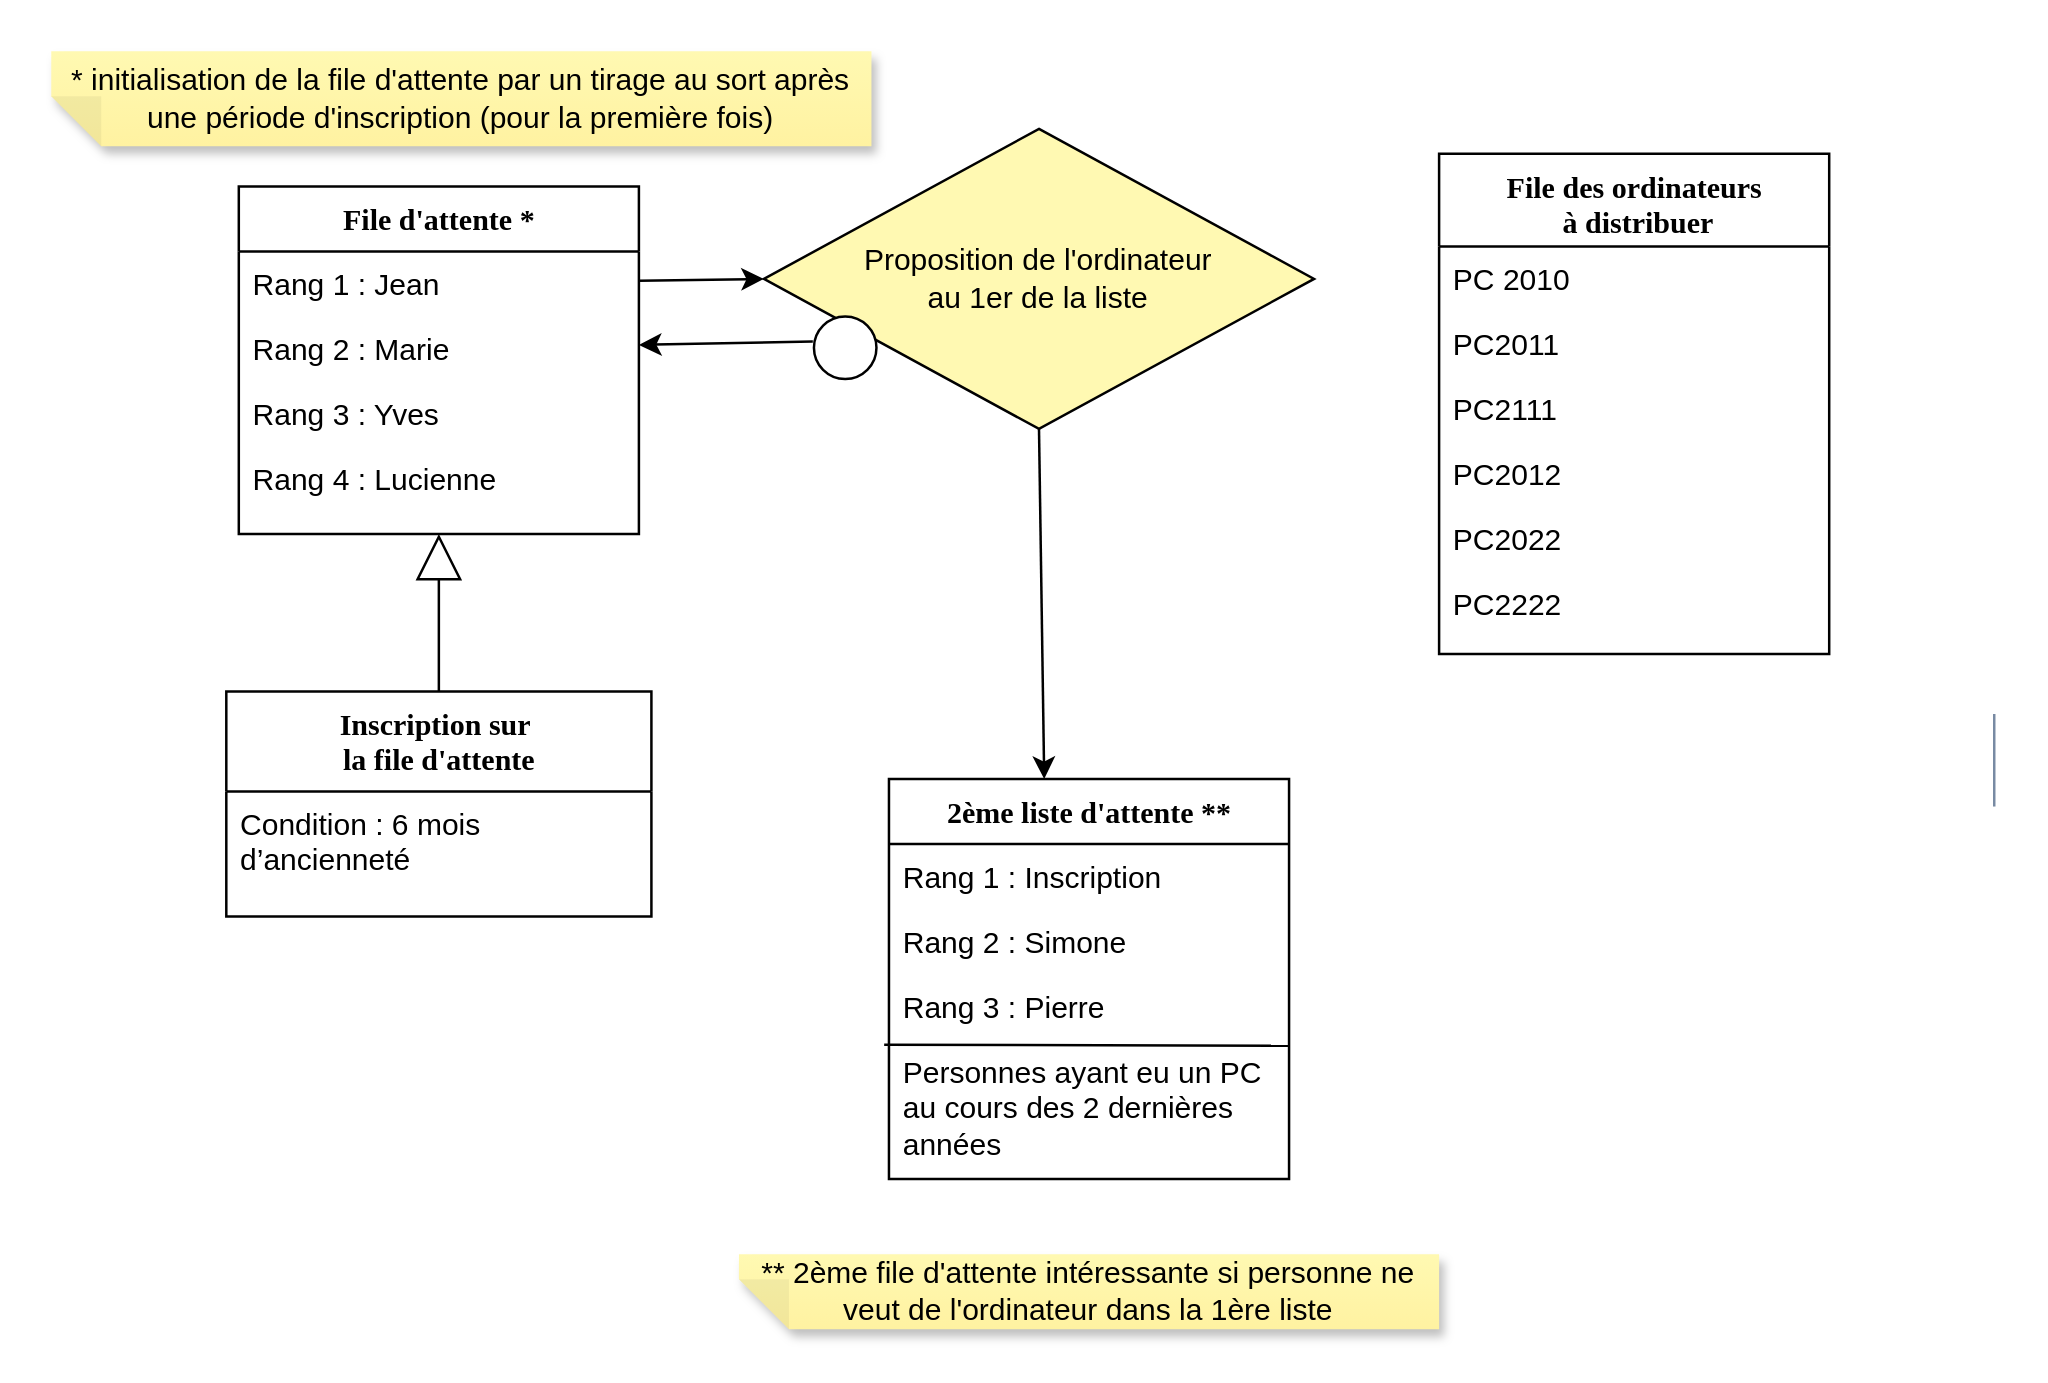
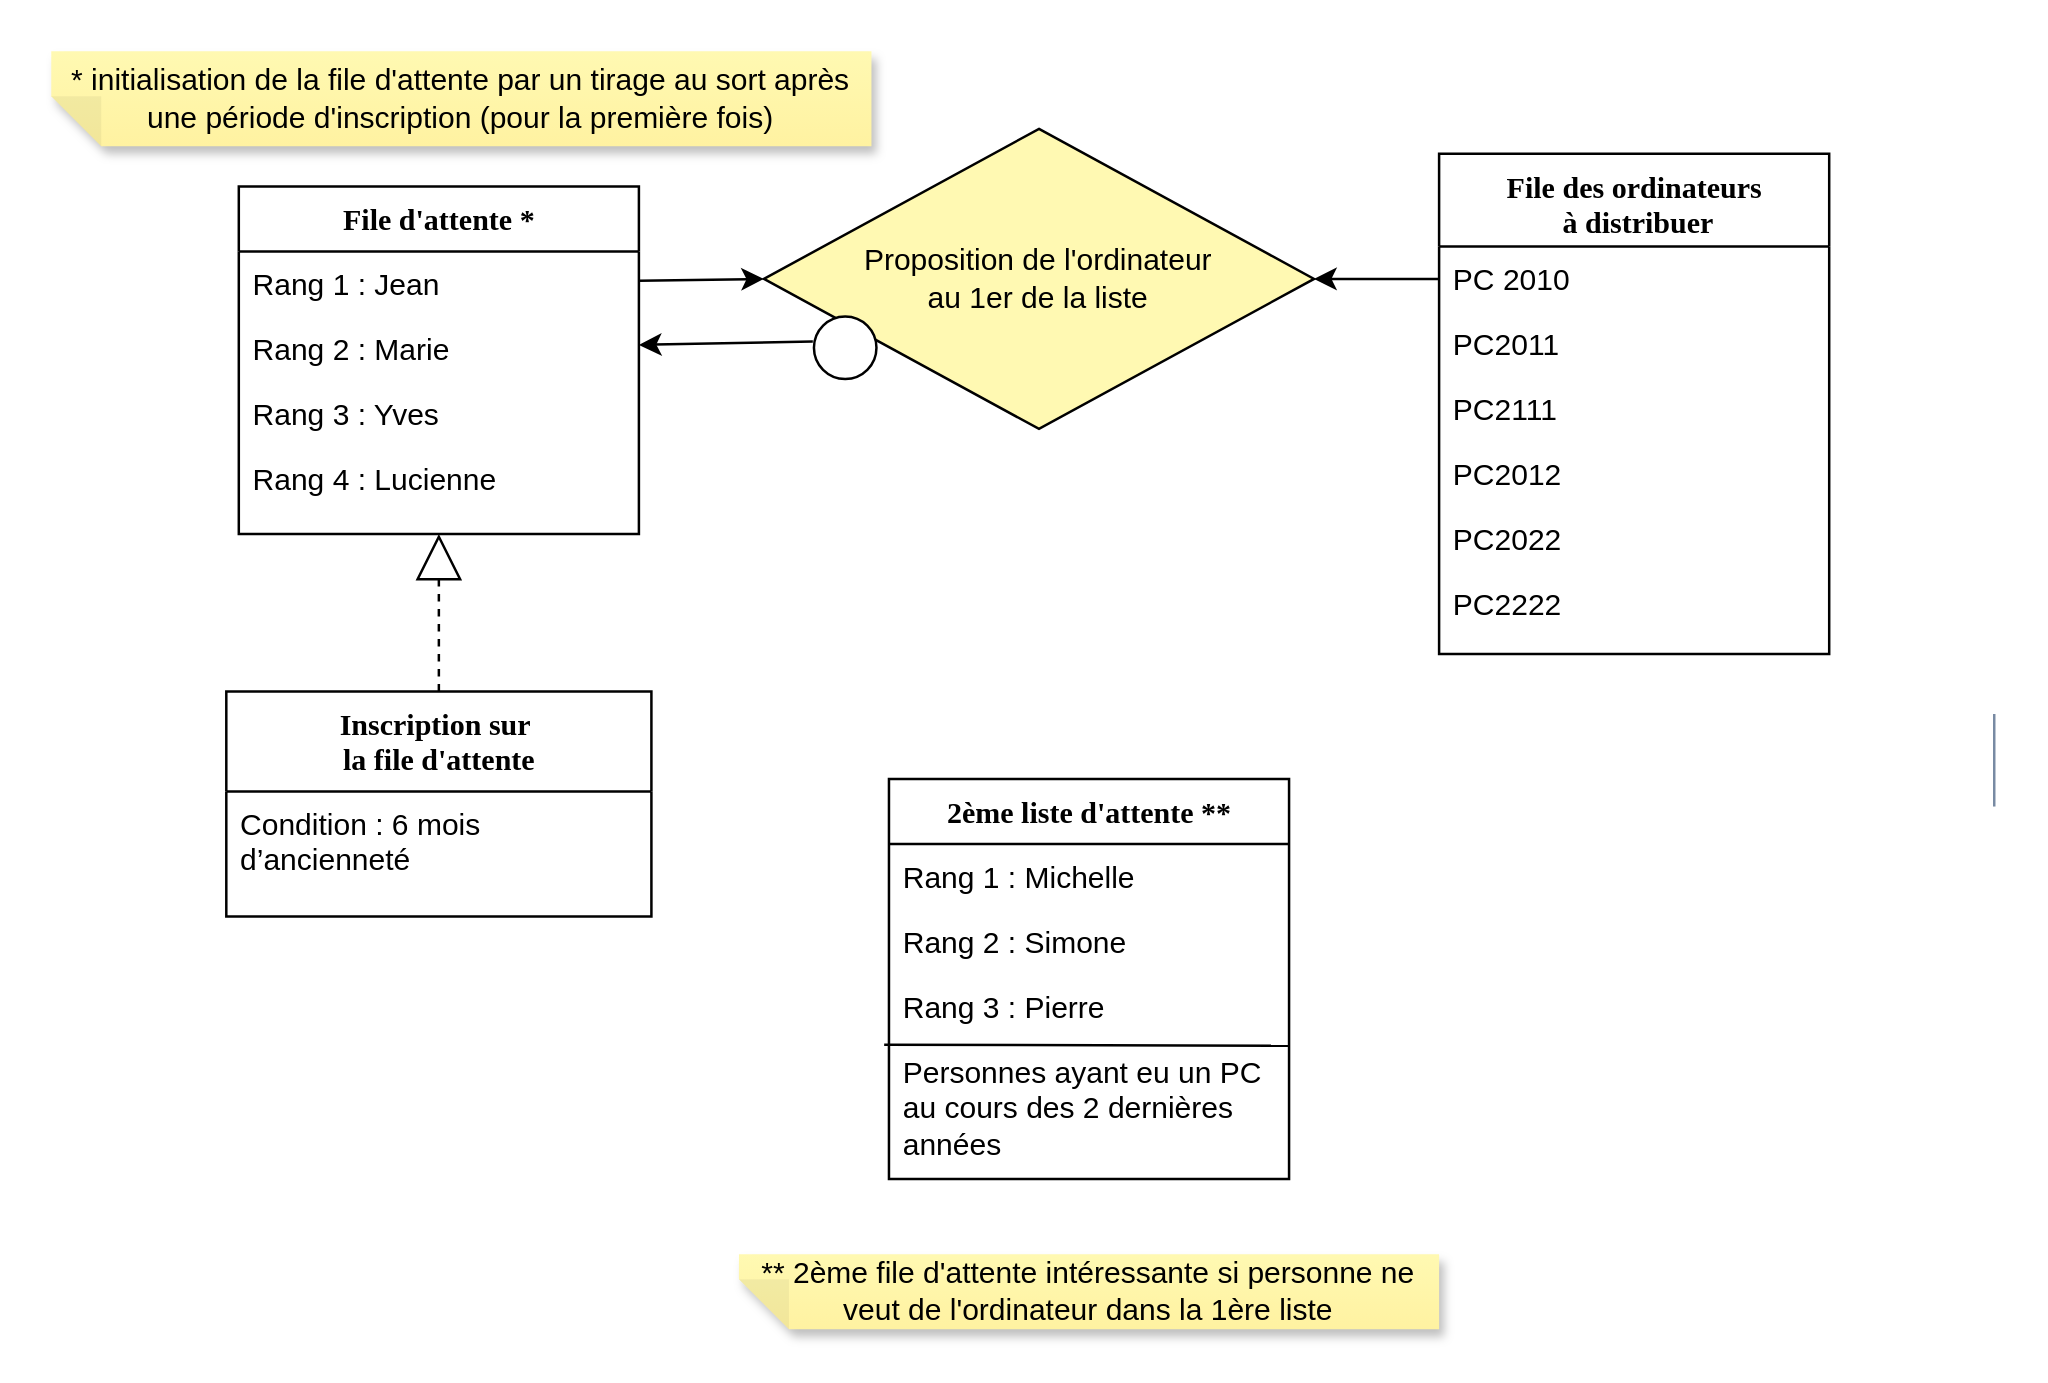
none -> (1385, 279)
(1041, 596) -> none
(439, 635) -> (439, 635)
(1048, 879) -> (1019, 879)
